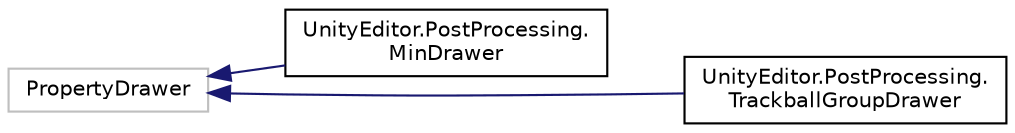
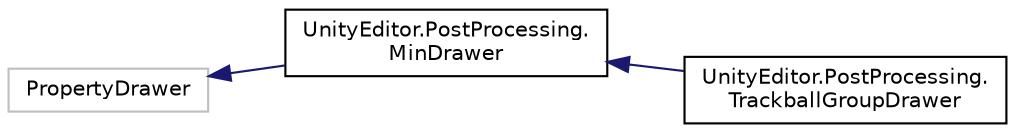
(457, 96) -> (656, 68)
